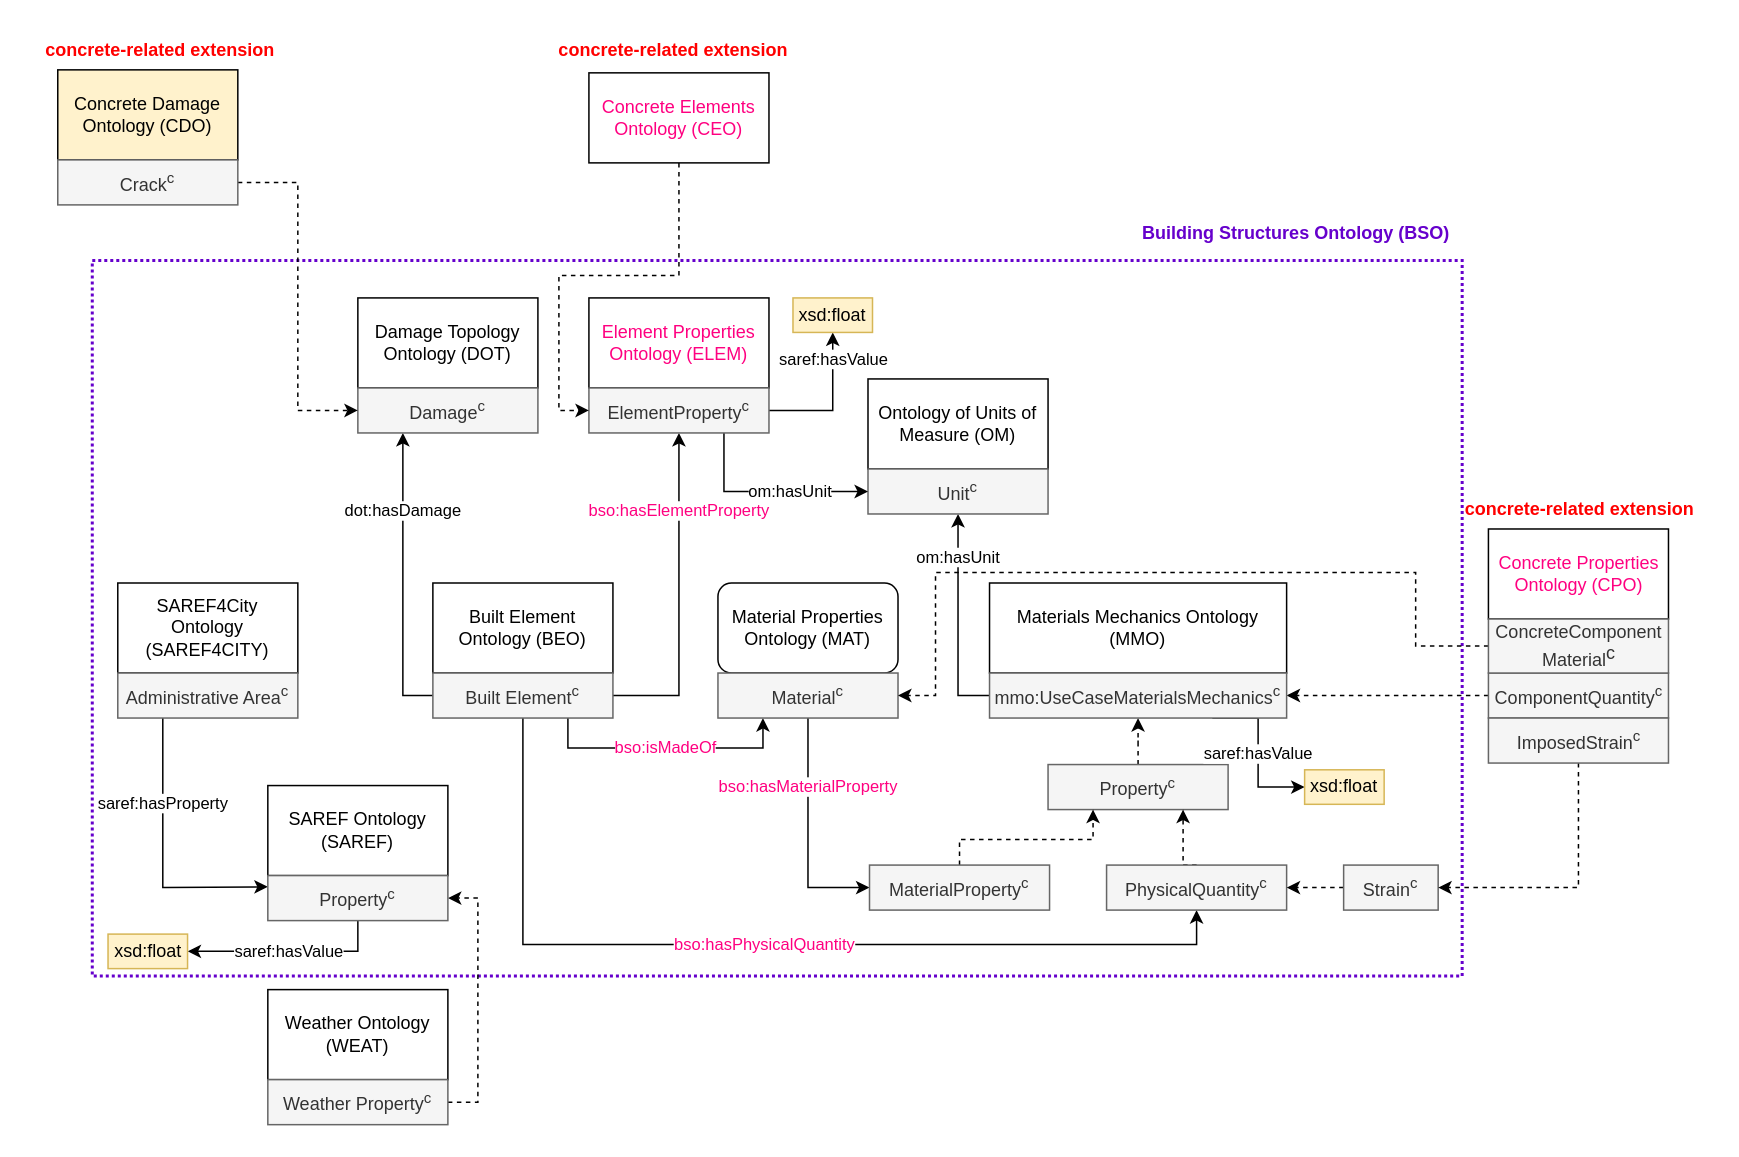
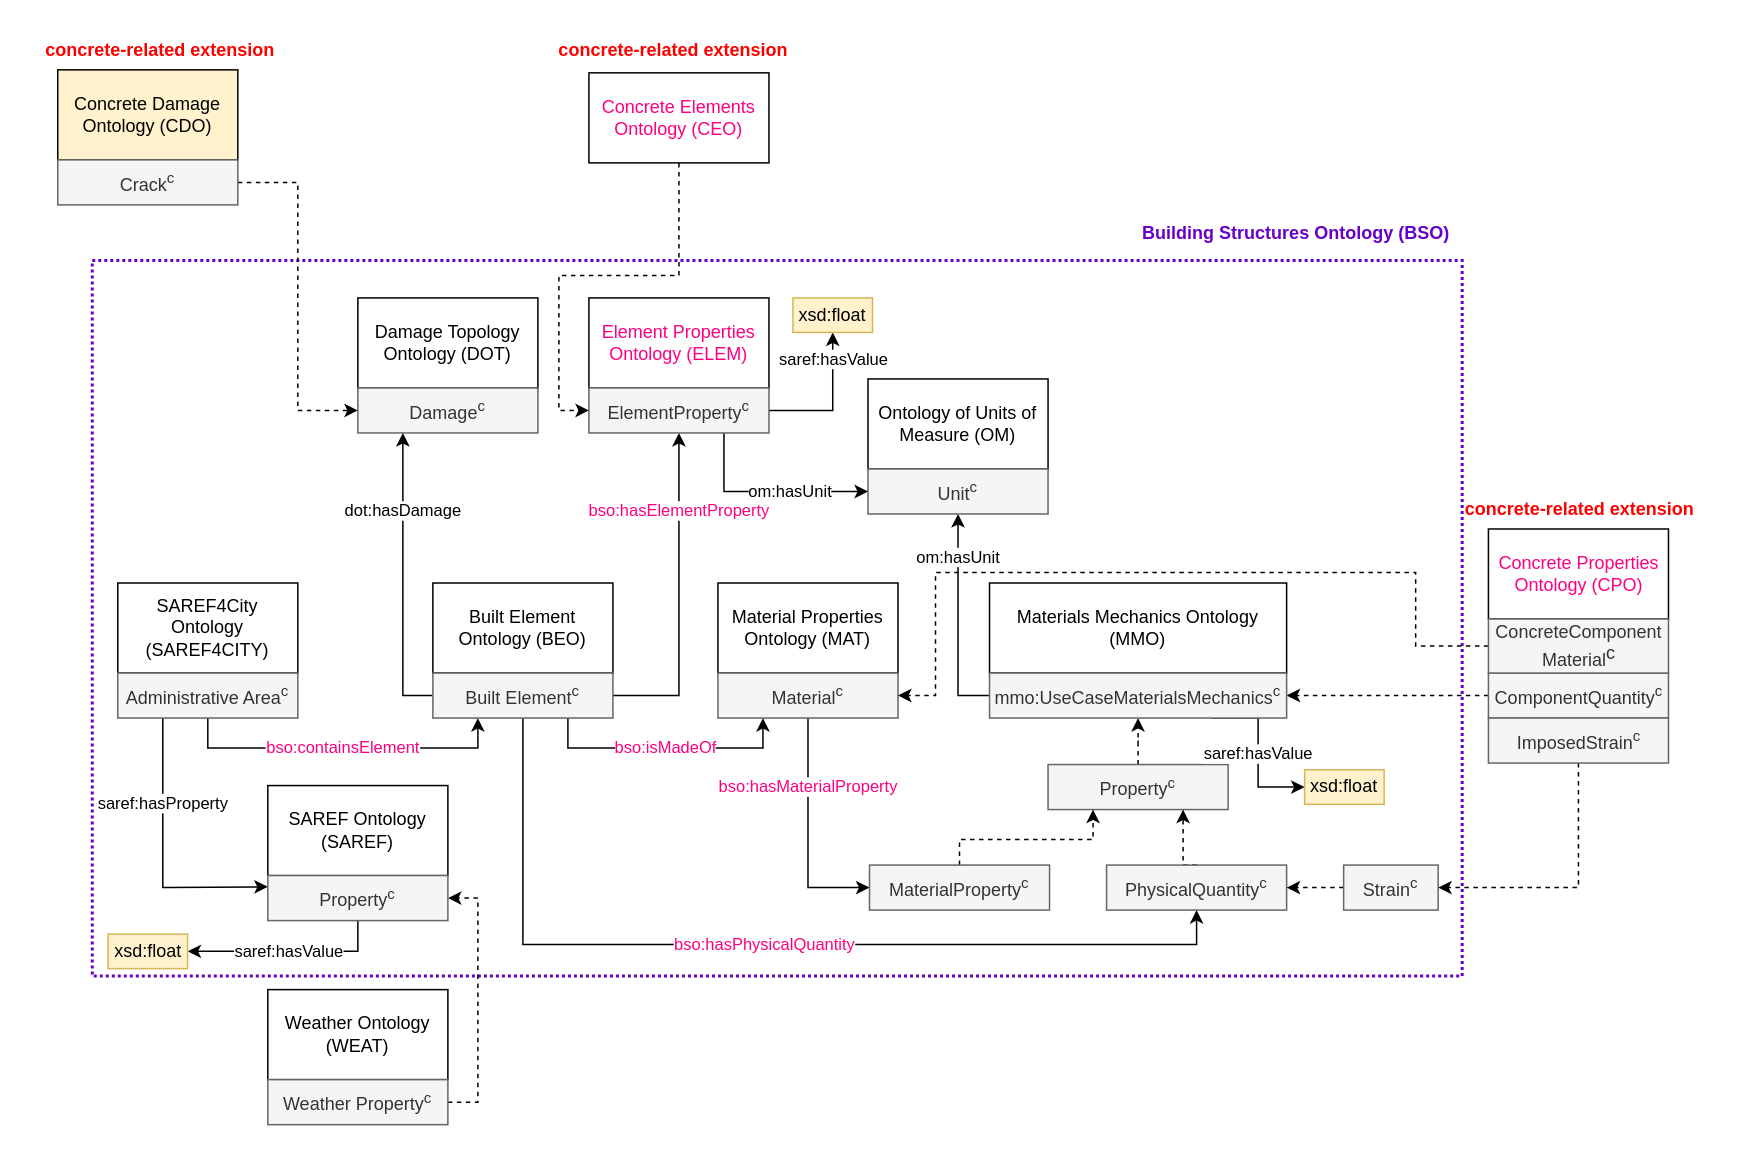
(808, 628) -> (808, 628)
none -> (338, 748)
